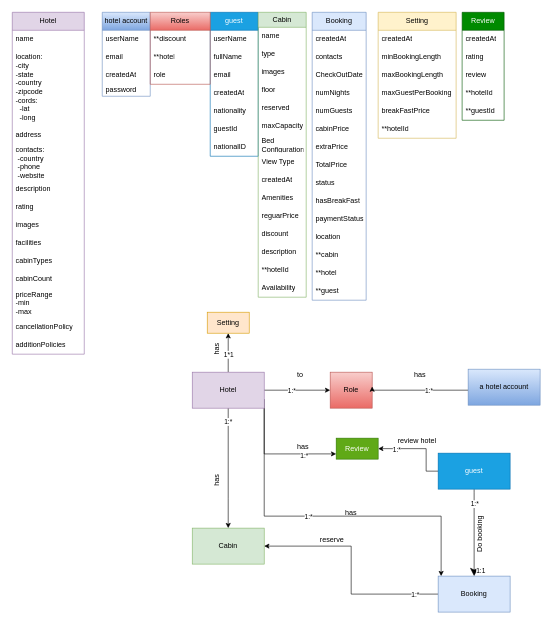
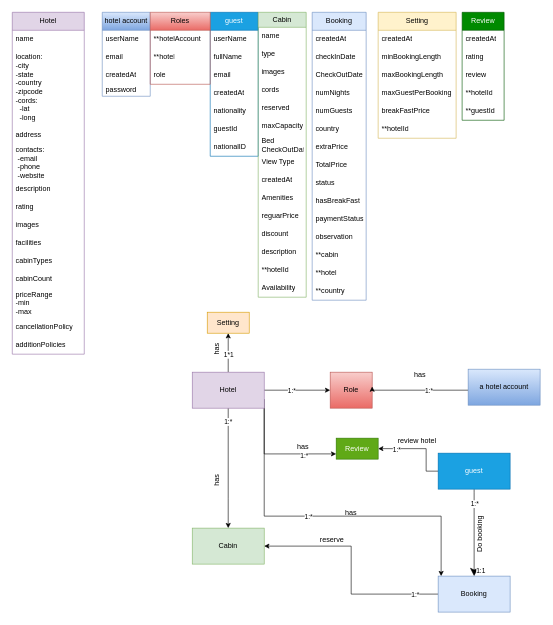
(173, 39) -> (181, 39)
(332, 57) -> (338, 57)
(271, 90) -> (272, 90)
(334, 129) -> (330, 129)
(283, 144) -> (283, 144)
(33, 162) -> (33, 162)
(330, 237) -> (337, 237)
(330, 291) -> (334, 291)
(300, 375) -> none
